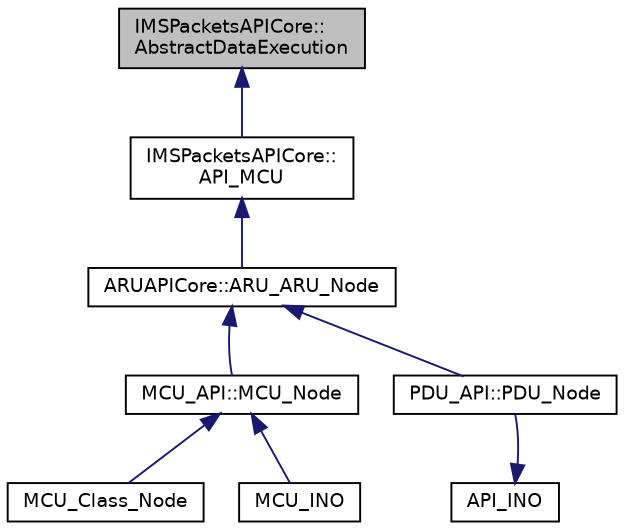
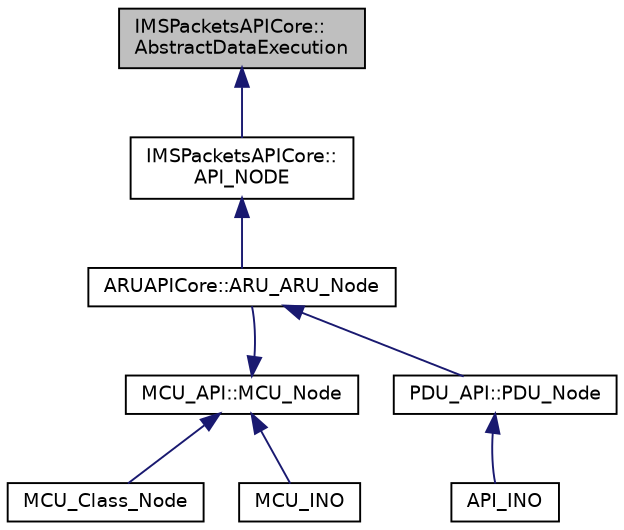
(242, 168) -> (242, 168)
(229, 351) -> (255, 331)
(518, 439) -> (492, 458)
